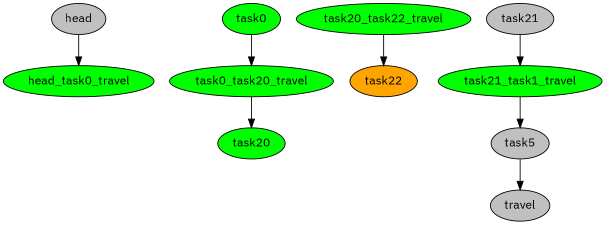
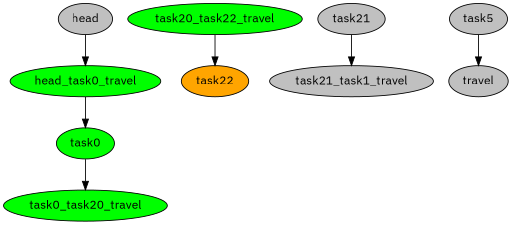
(520, 81) -> (352, 81)
none -> (85, 108)
(520, 108) -> none
(251, 143) -> none
